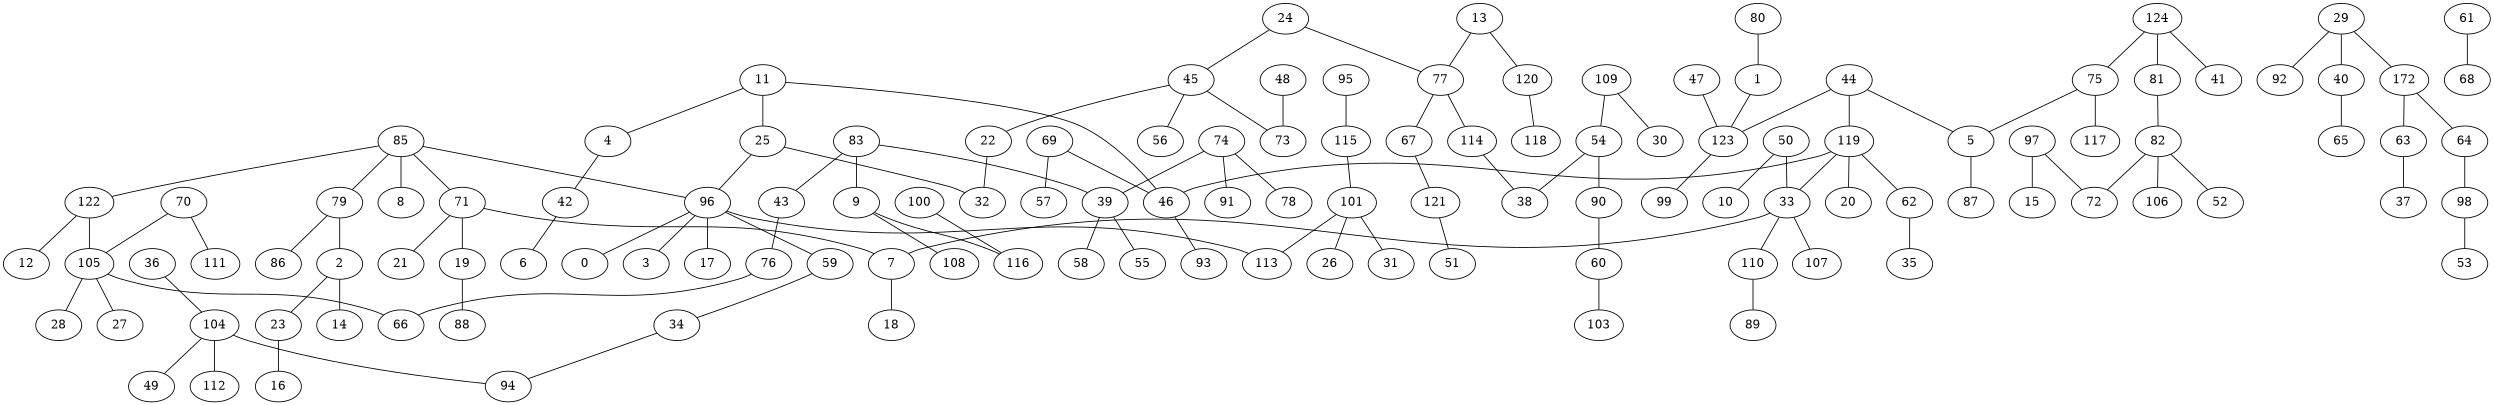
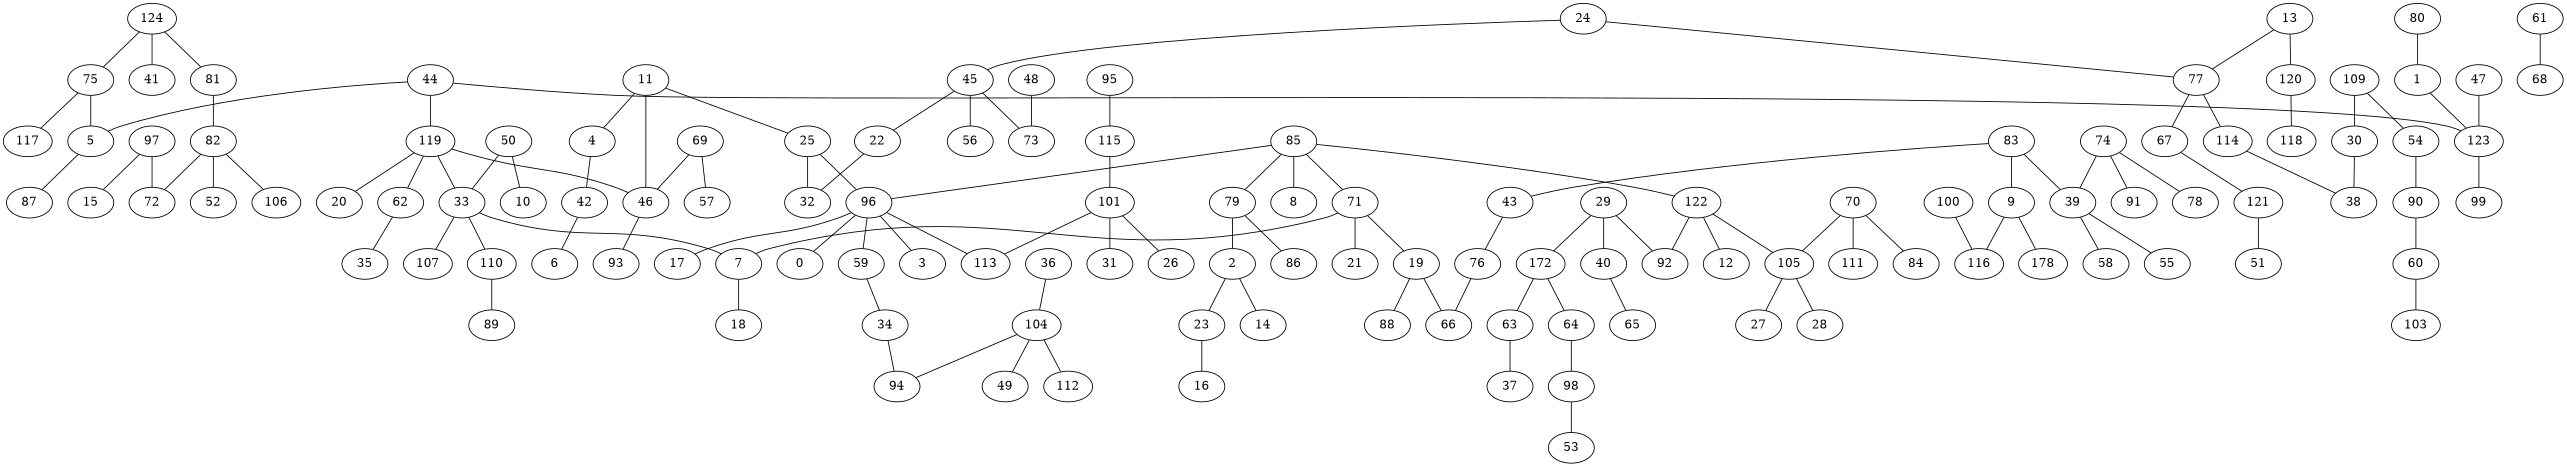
(1564, 170) -> (2354, 172)
none -> (1681, 233)
(954, 264) -> (2043, 264)
none -> (1916, 264)
(246, 294) -> (1433, 295)
